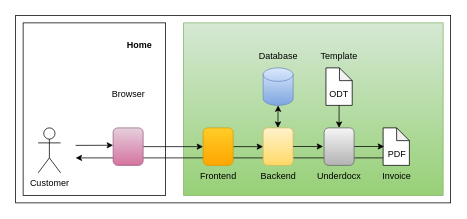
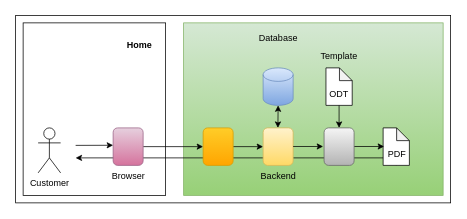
(278, 57) -> (278, 38)
(128, 94) -> (128, 177)
(218, 177) -> none
(339, 177) -> none
(396, 177) -> none
